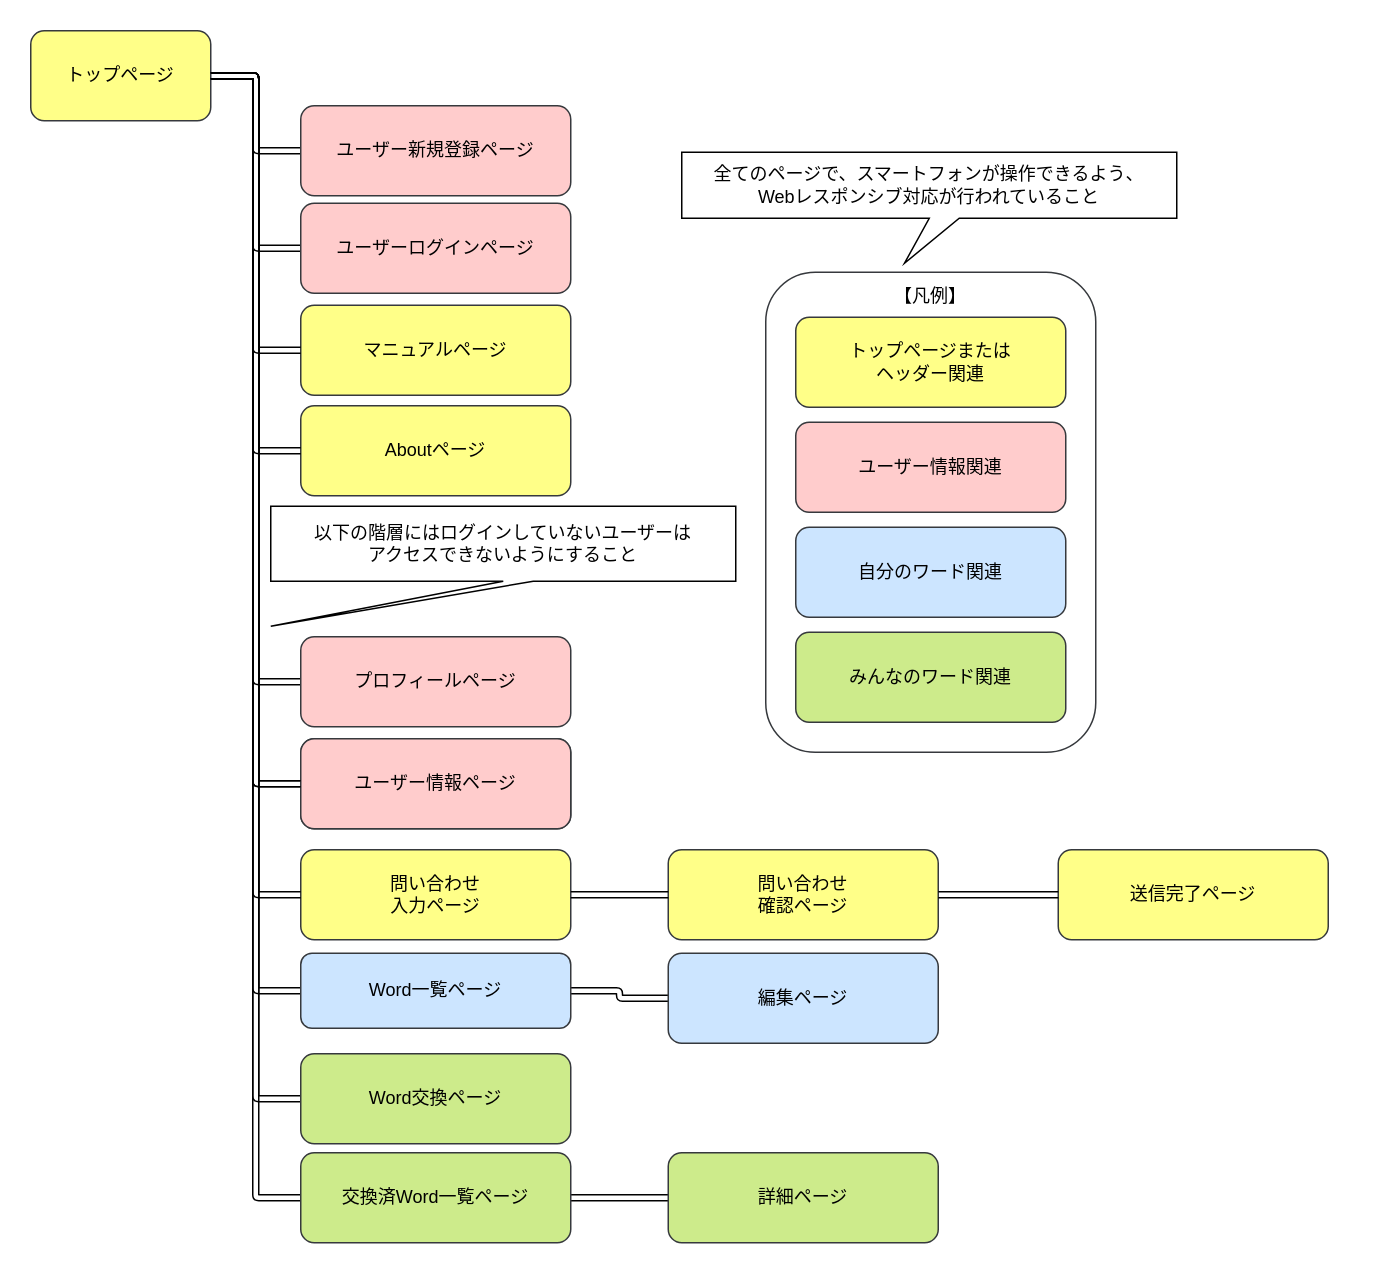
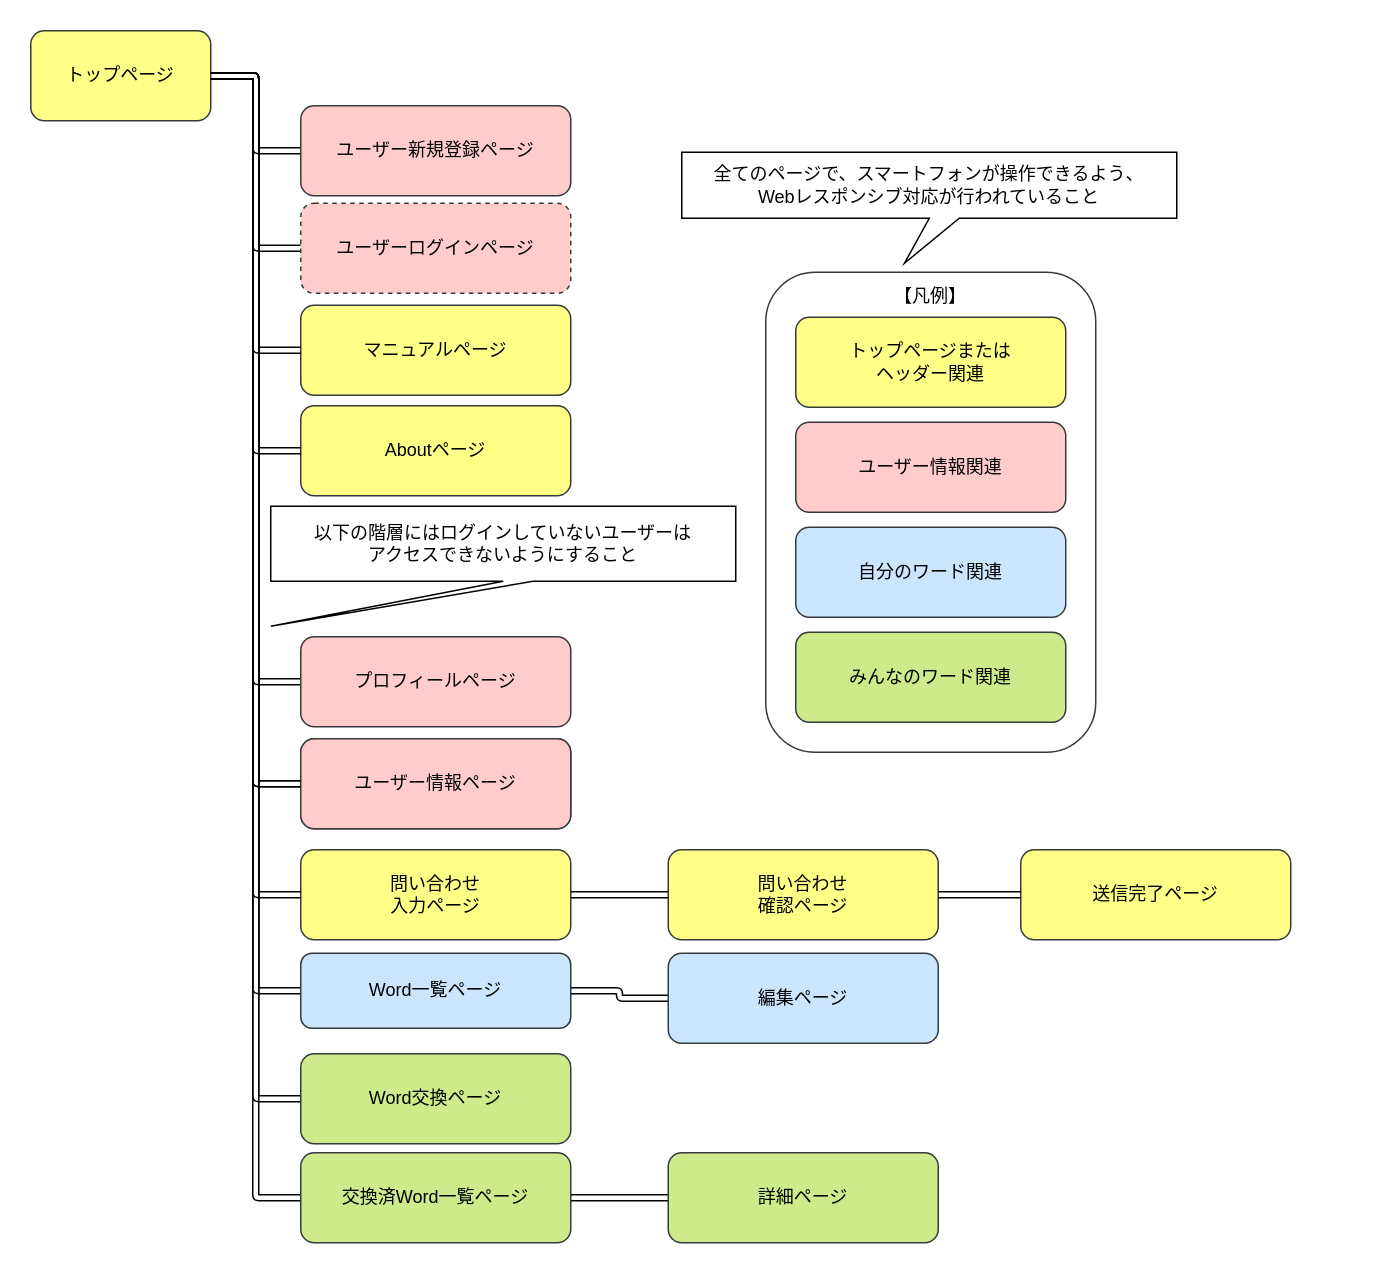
(436, 248) -> (436, 248)
(1193, 895) -> (1156, 895)
